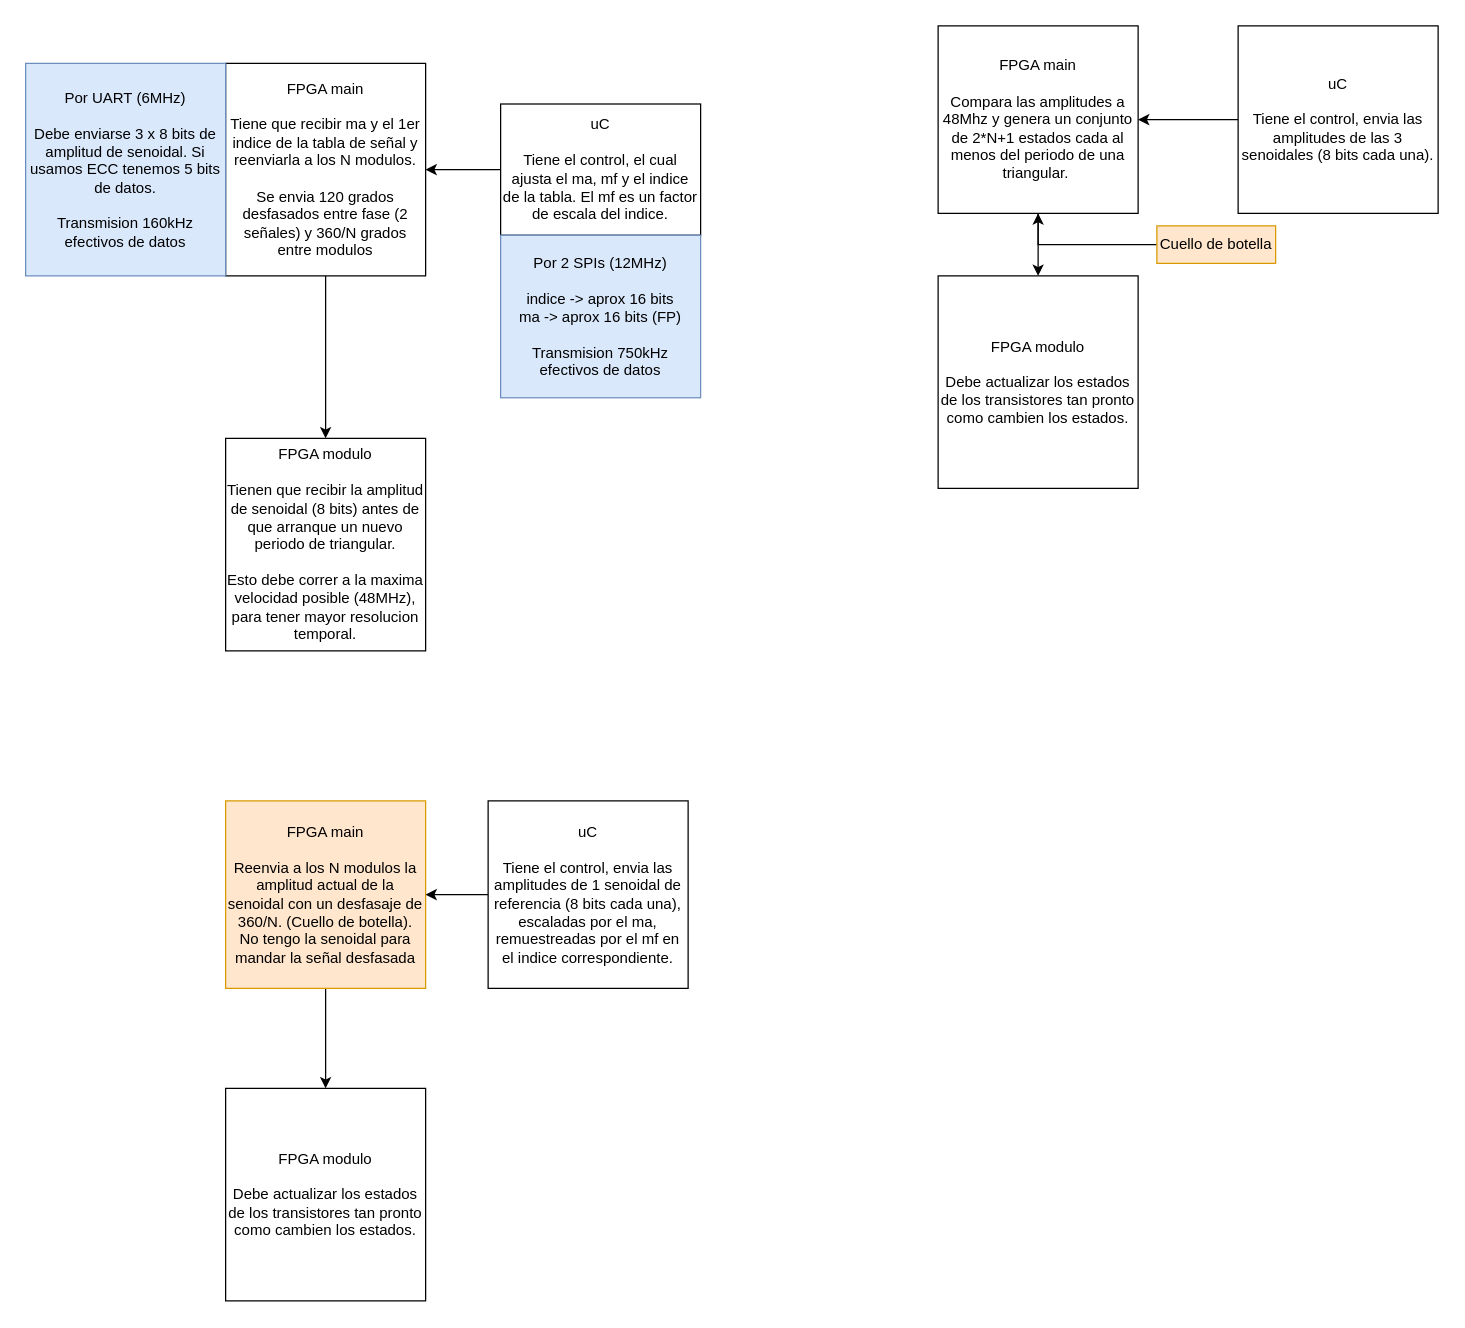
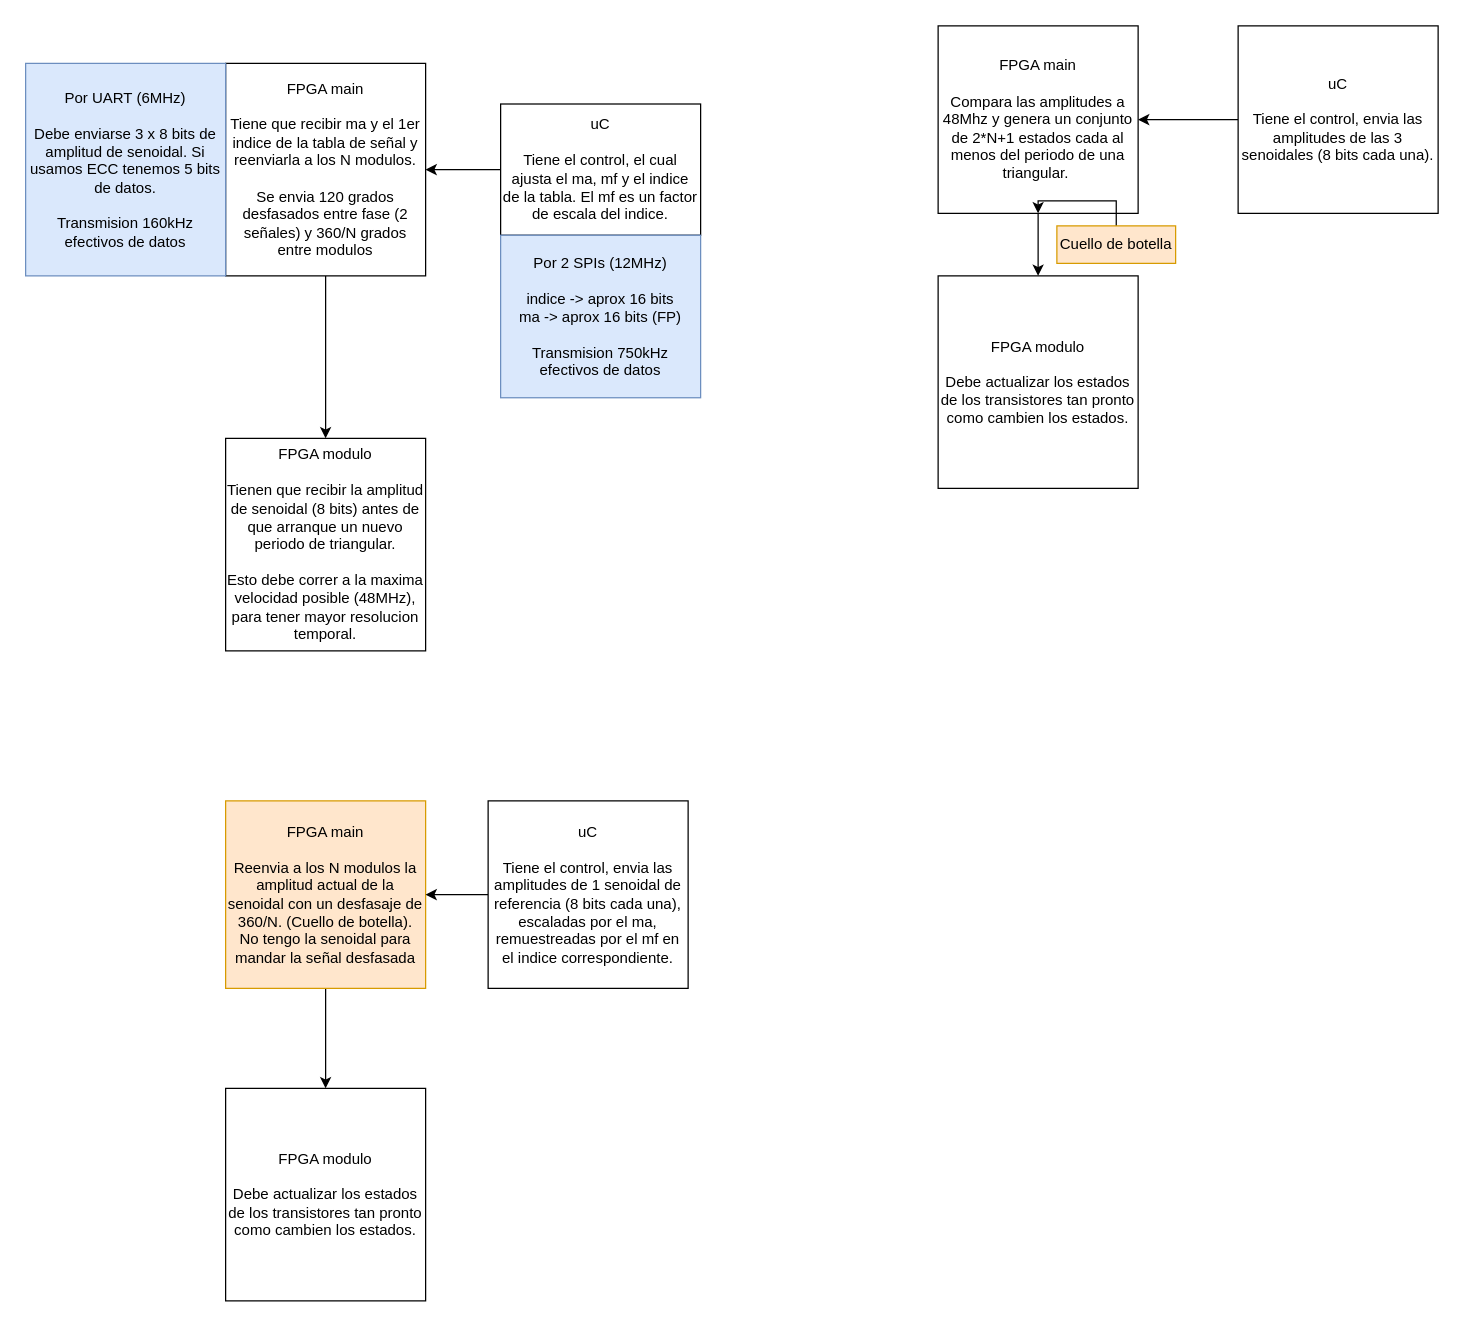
(1216, 244) -> (1116, 244)
